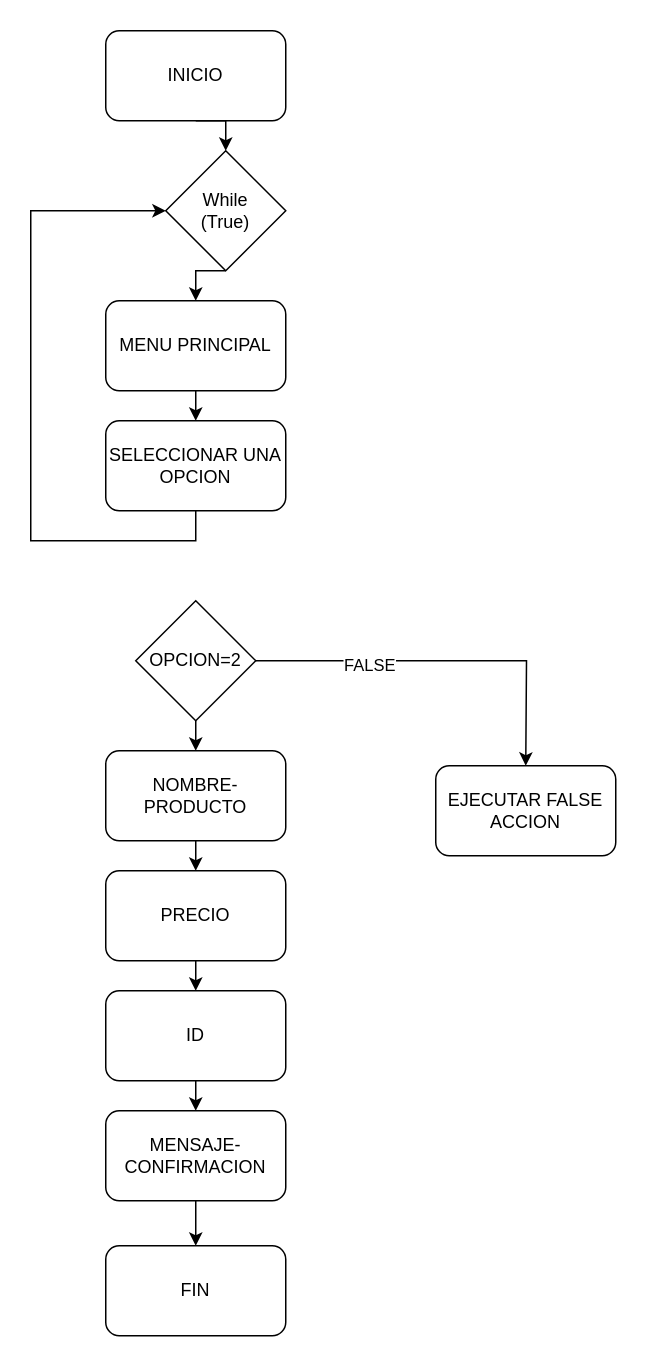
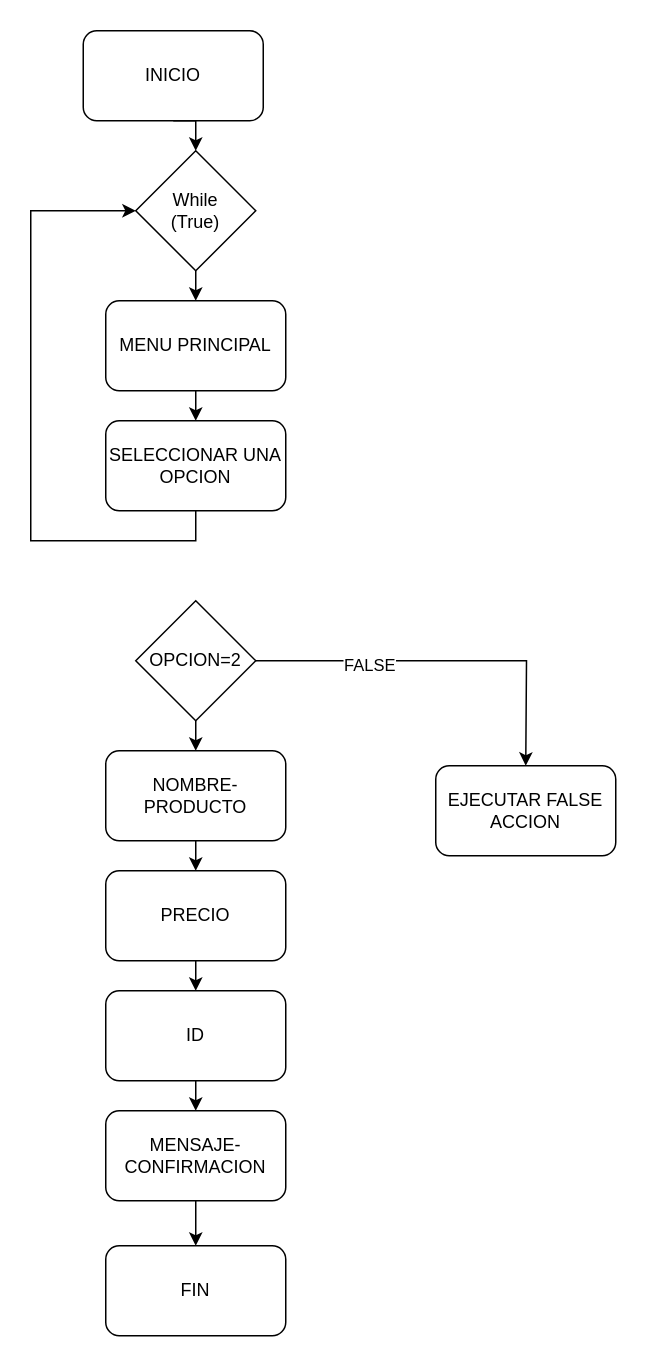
(196, 76) -> (173, 76)
(226, 211) -> (196, 211)
